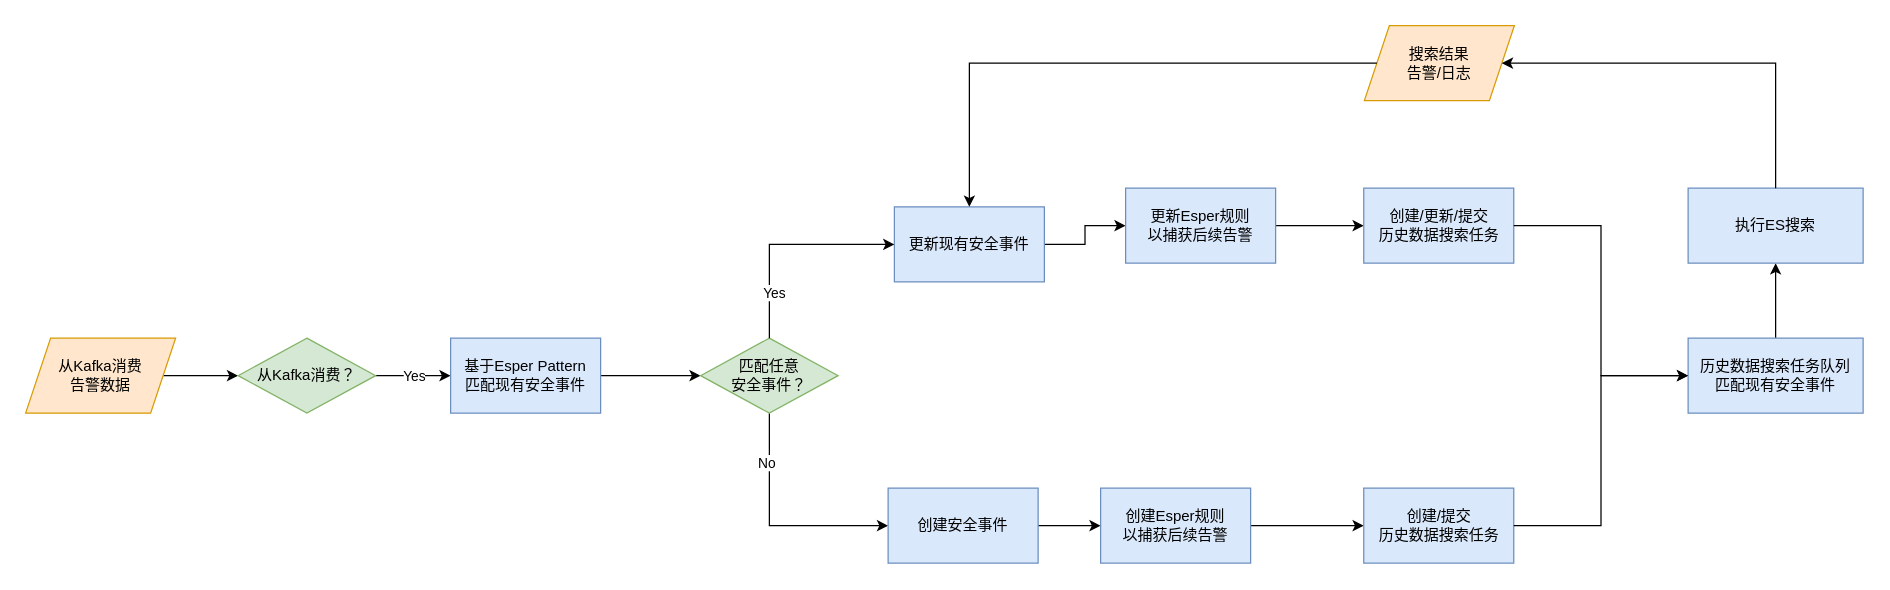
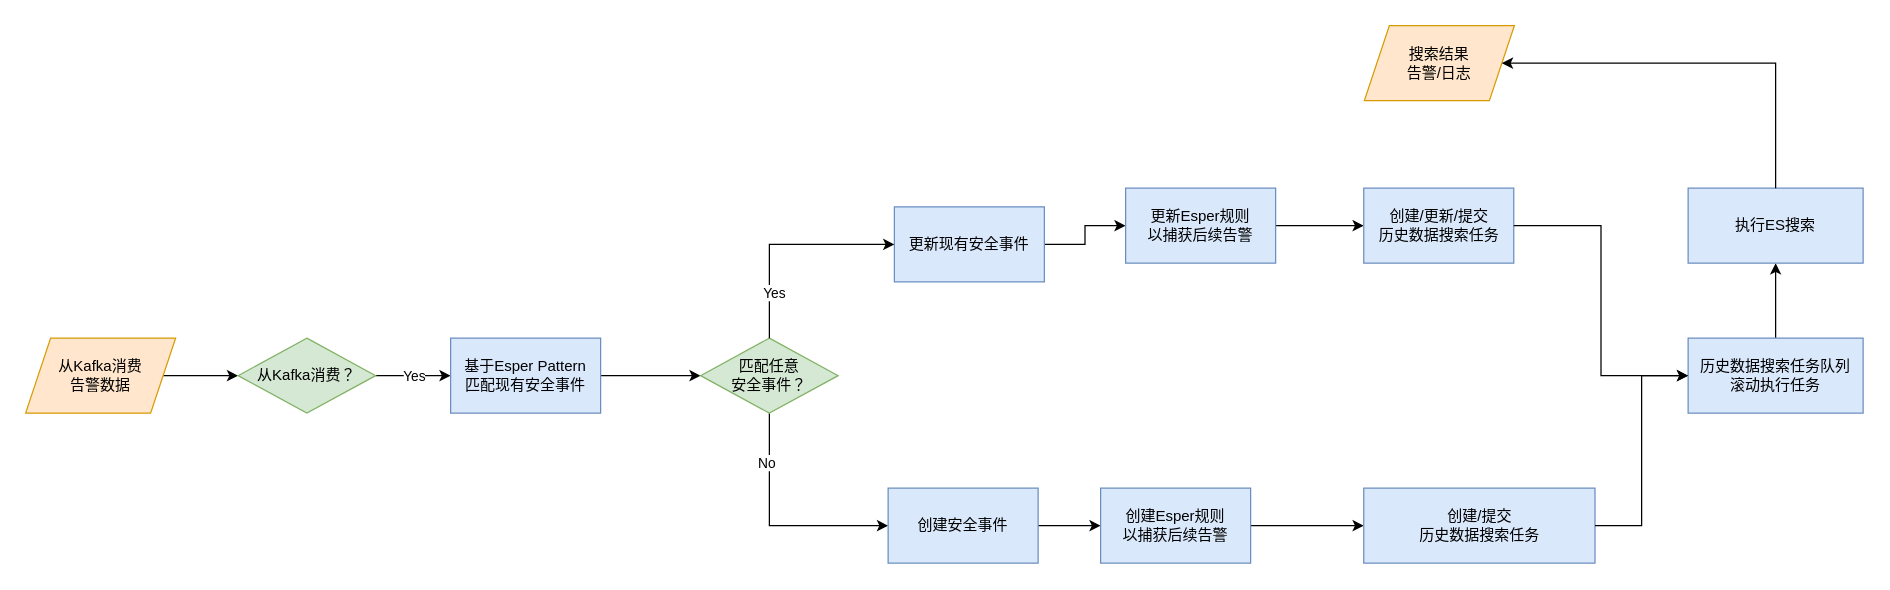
(1106, 63) -> none
(1776, 376) -> (1776, 376)
(1439, 526) -> (1479, 526)
